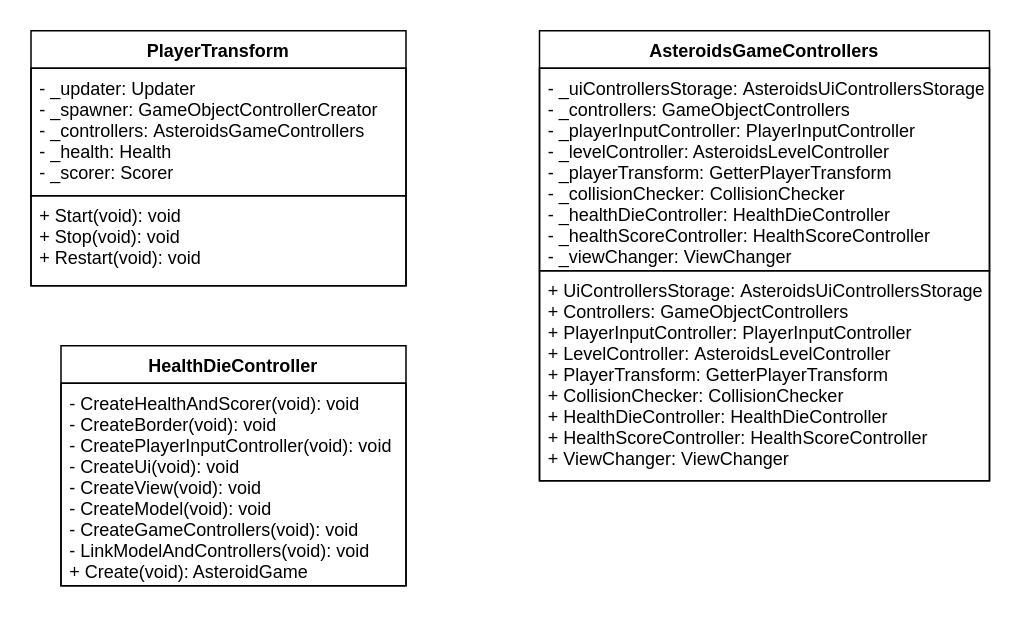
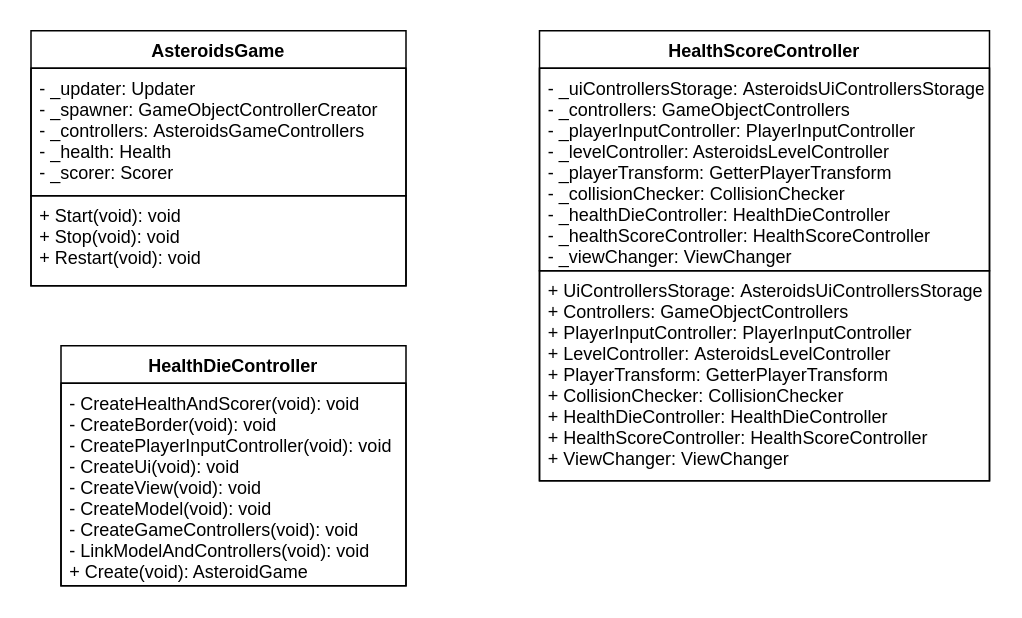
(218, 51) -> (218, 51)
(764, 51) -> (764, 51)
